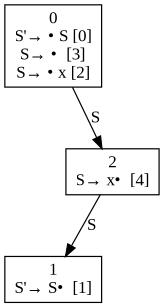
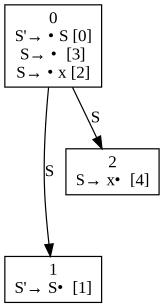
(86, 220) -> (44, 166)
